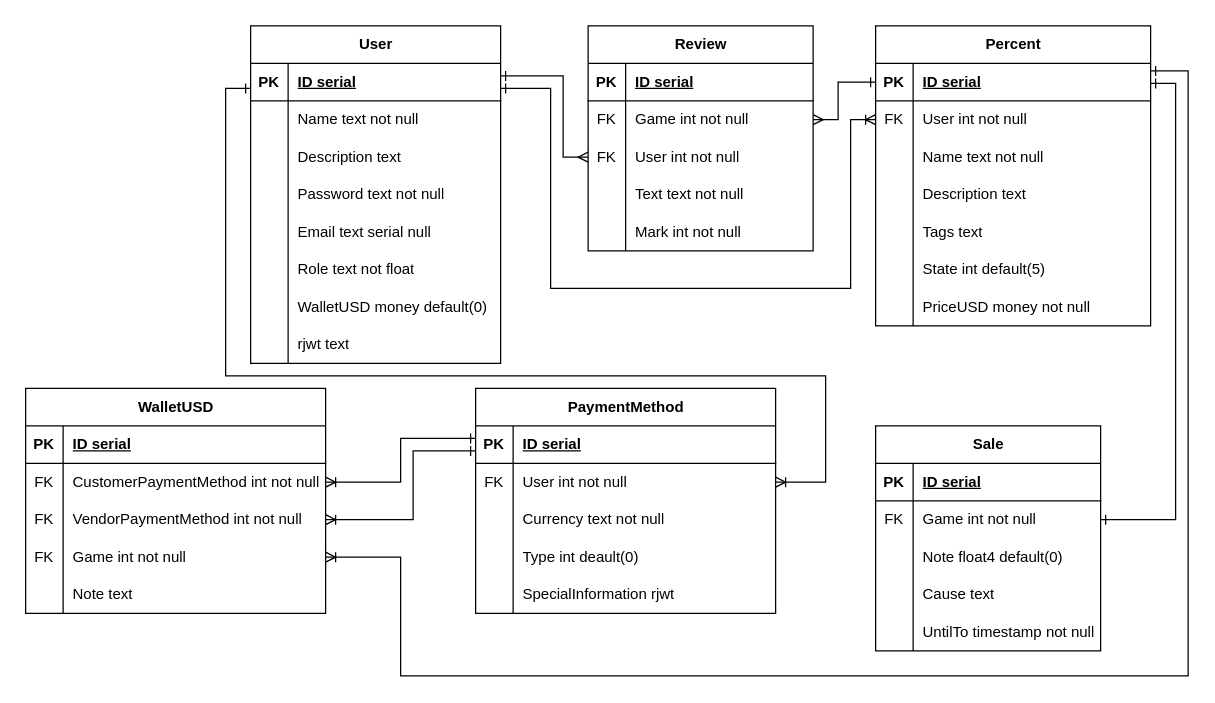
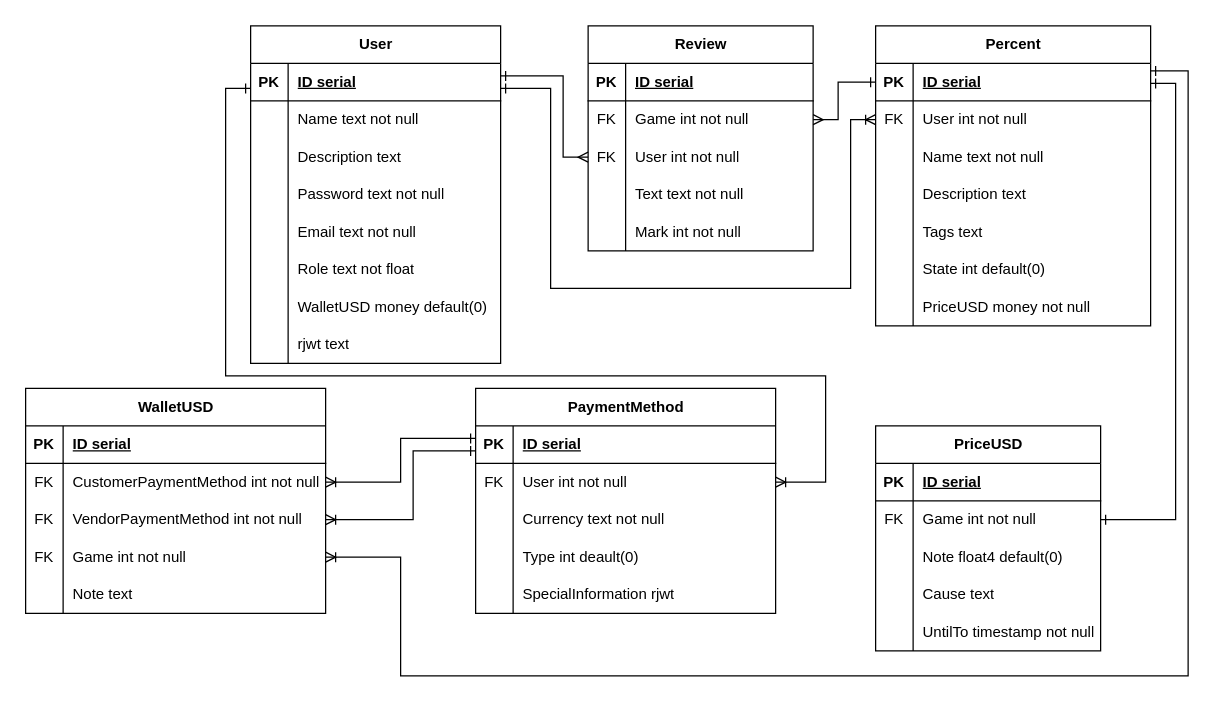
(373, 232) -> (364, 232)
(999, 269) -> (999, 269)
(989, 444) -> (989, 444)
